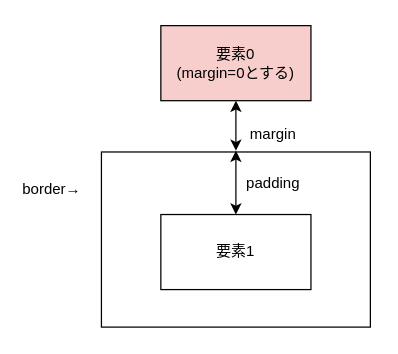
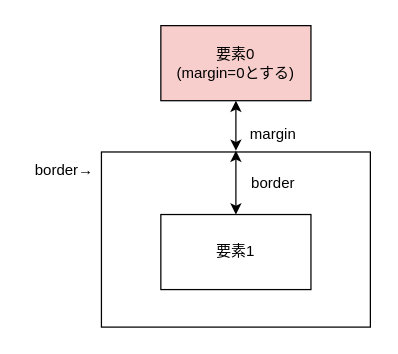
(273, 183) -> (273, 183)
(51, 189) -> (64, 171)
